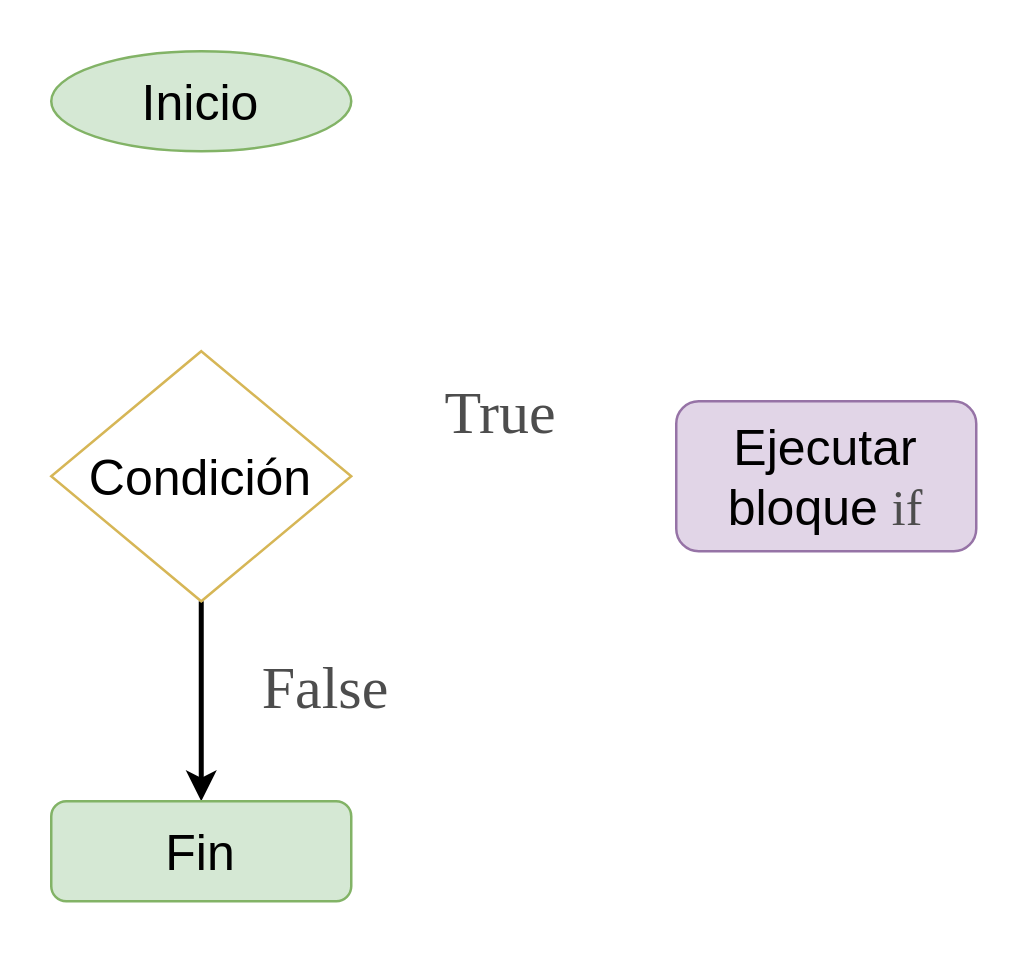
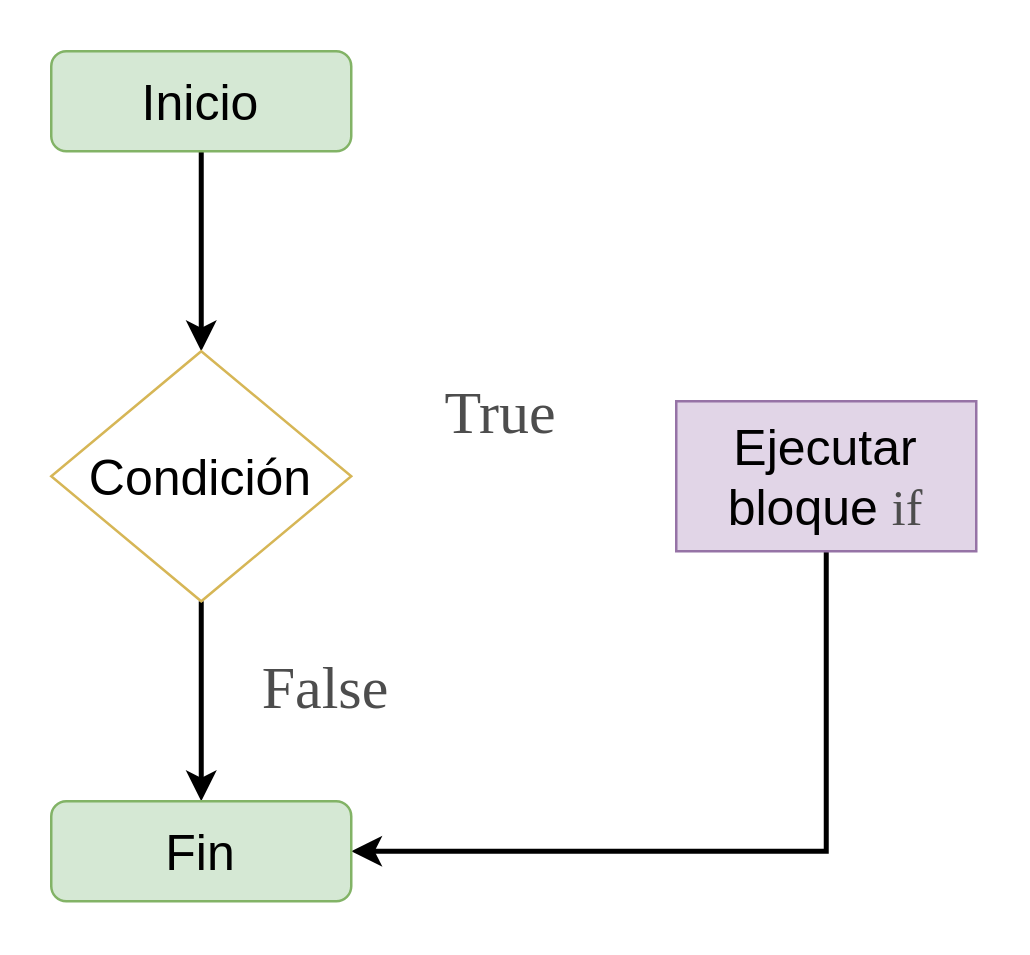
(201, 101) -> (201, 101)
none -> (201, 240)
(826, 476) -> (826, 476)
none -> (749, 851)
